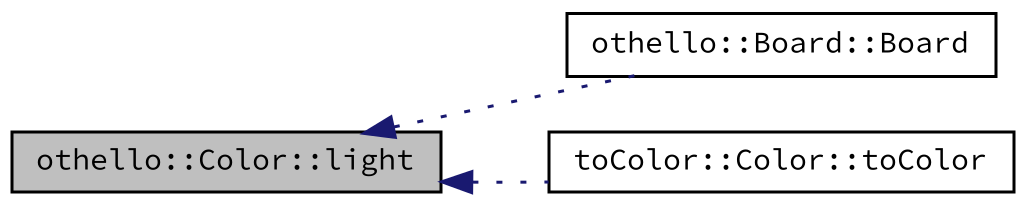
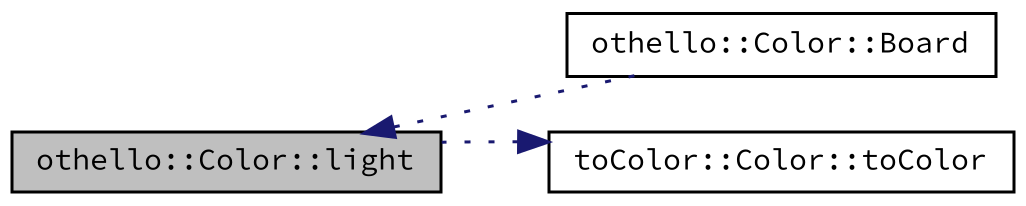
(782, 45) -> (782, 45)
(510, 182) -> (480, 142)
